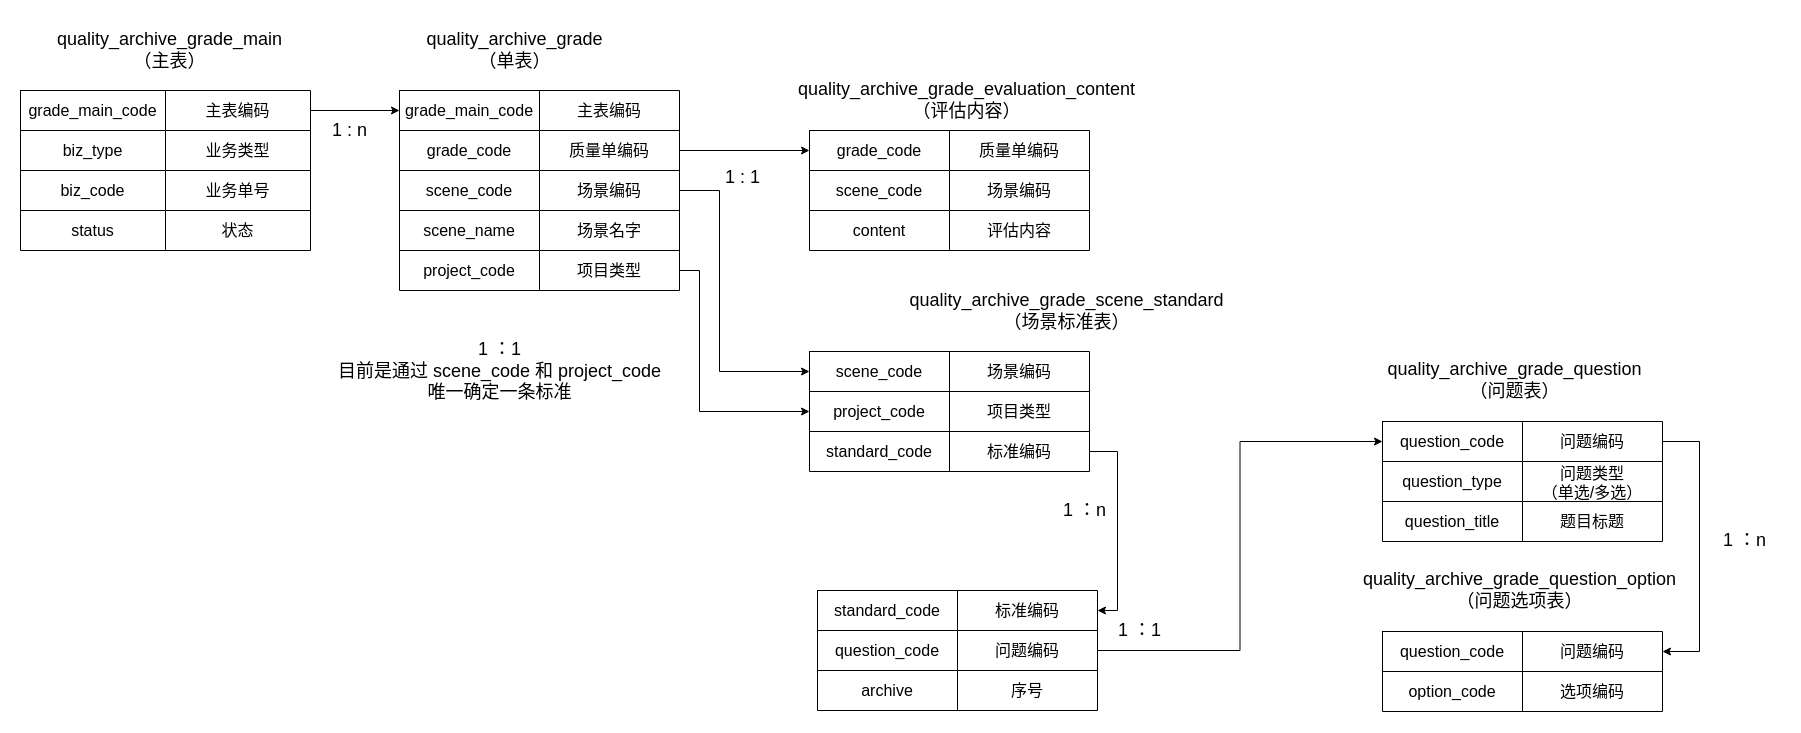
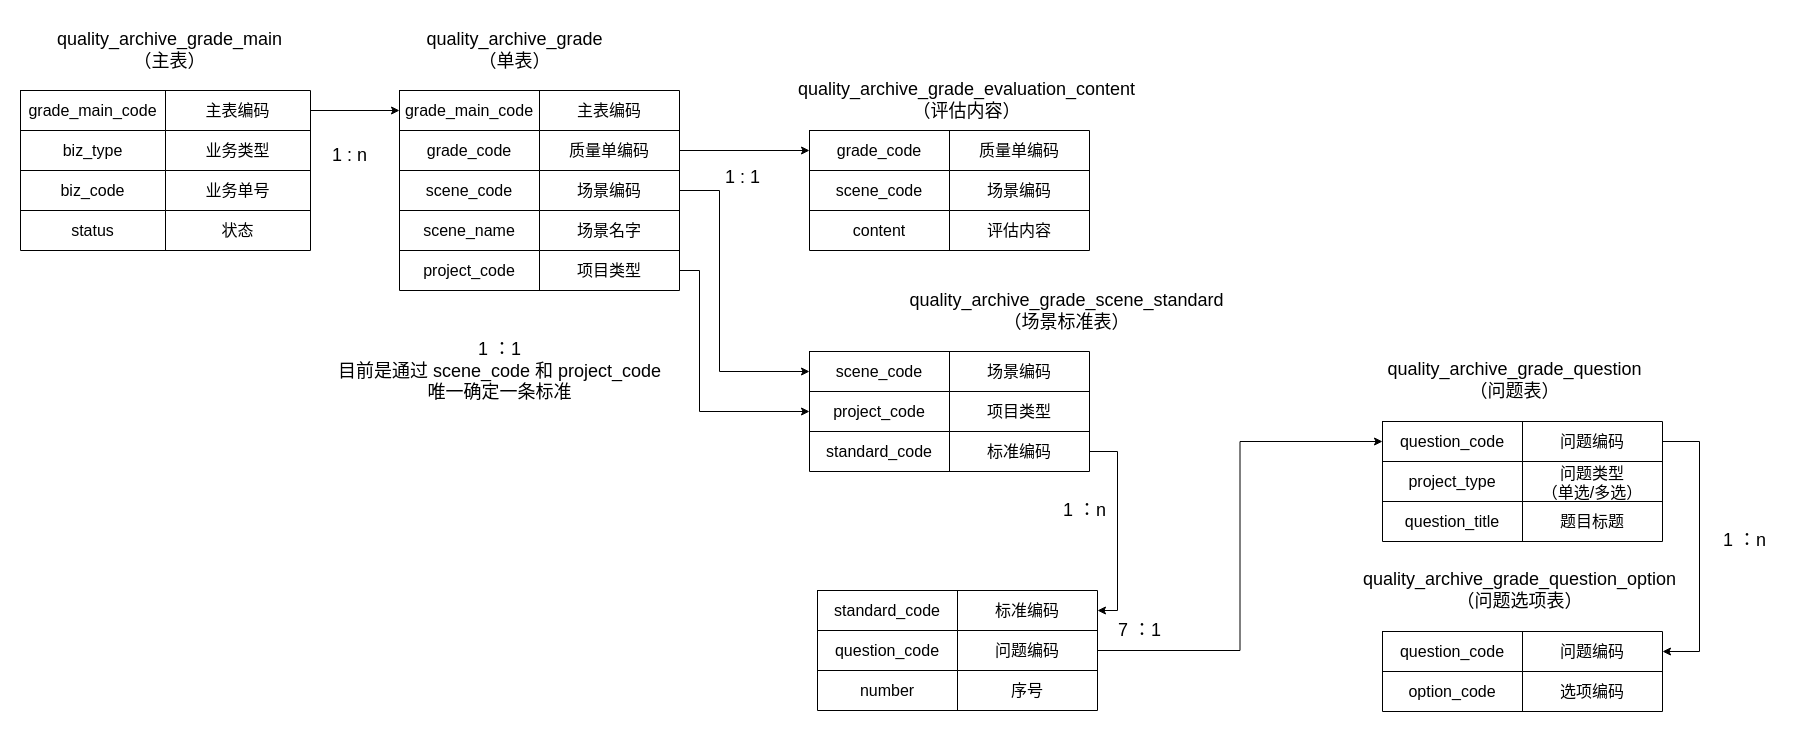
(350, 131) -> (350, 156)
(1453, 482) -> (1453, 482)
(1140, 631) -> (1140, 631)
(888, 691) -> (888, 691)
